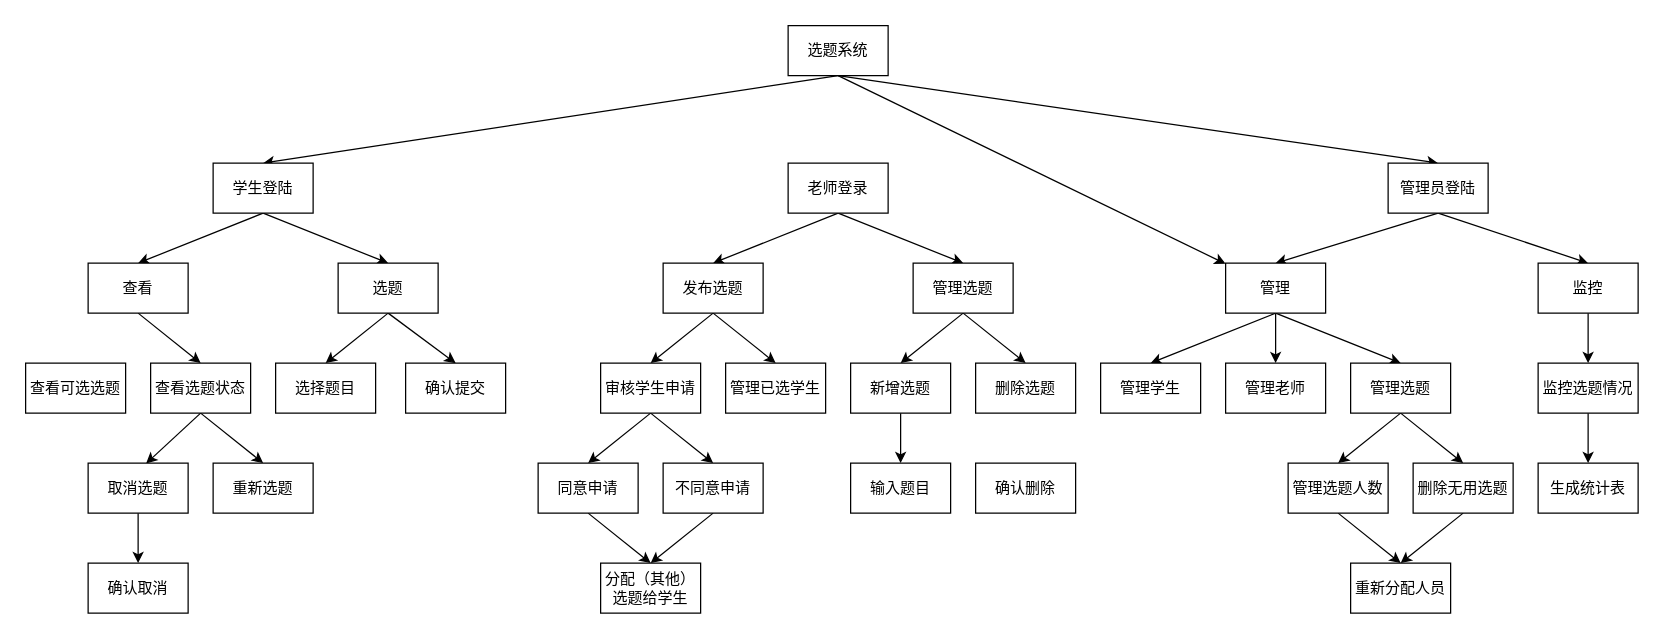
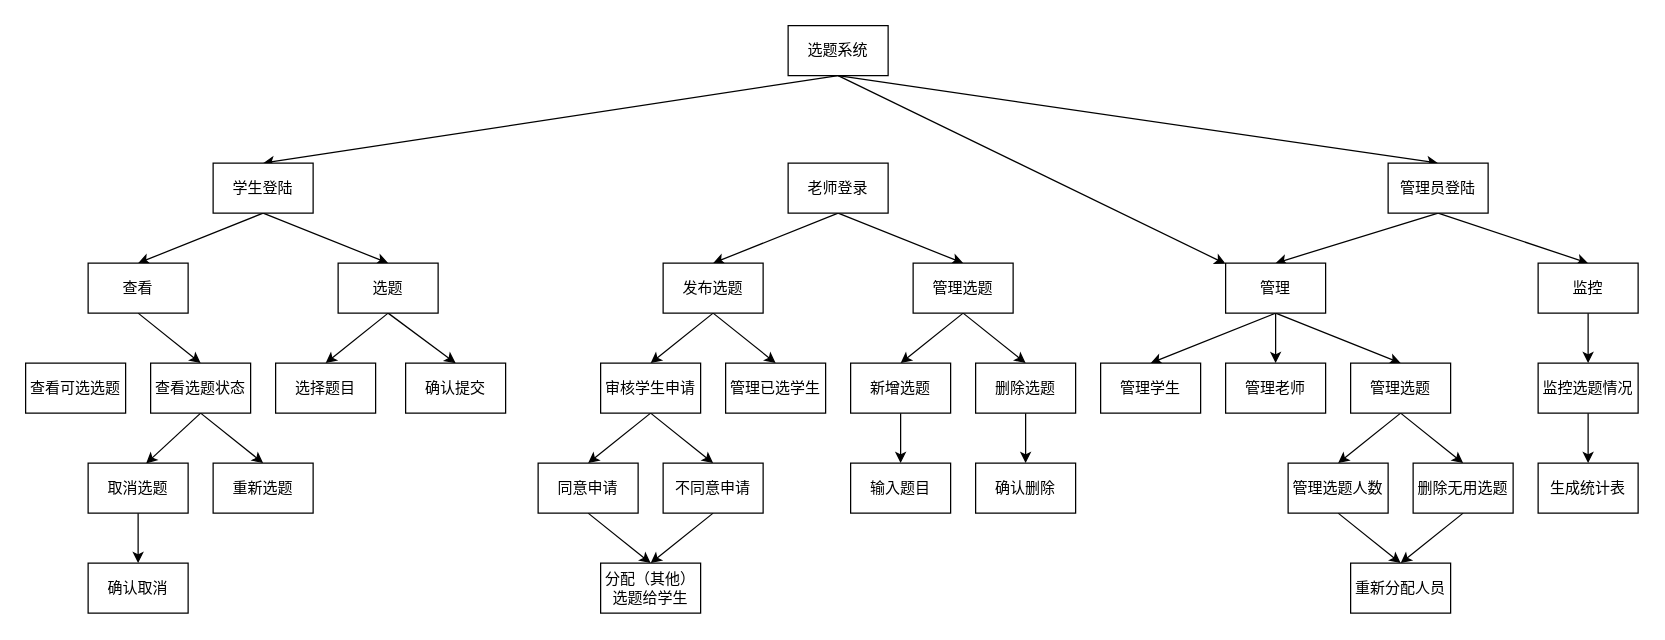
none -> (1026, 434)
